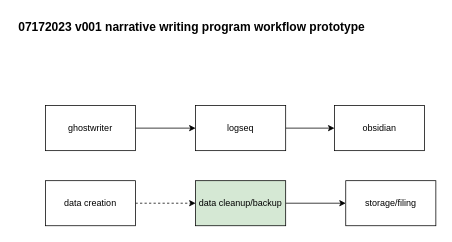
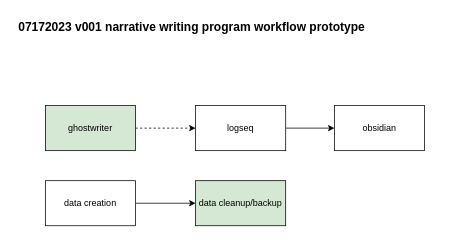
(90, 128) -> (90, 128)
(163, 128) -> (163, 128)
(163, 203) -> (163, 203)
(312, 203) -> none
(390, 203) -> none
